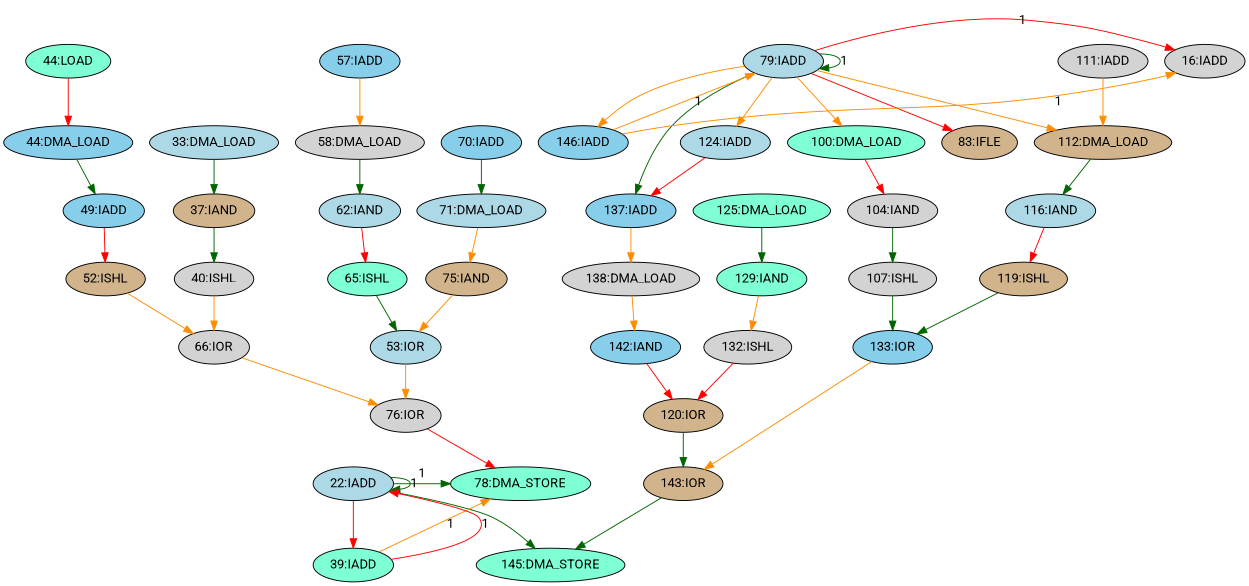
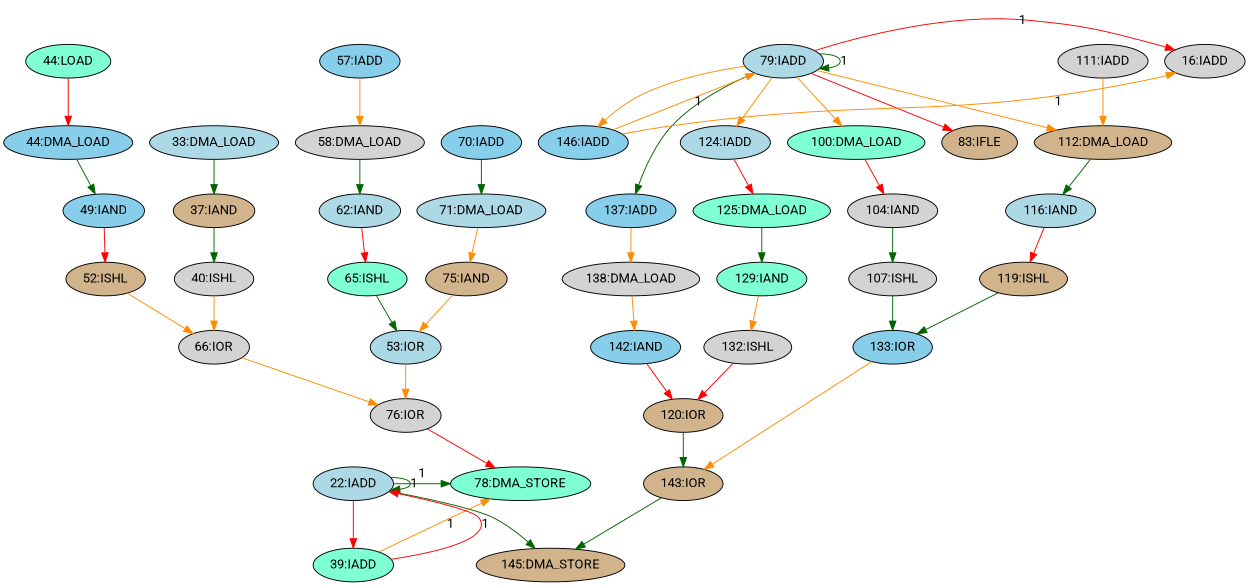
(682, 174) -> (741, 172)
(104, 211) -> (104, 211)
(551, 565) -> (551, 565)
